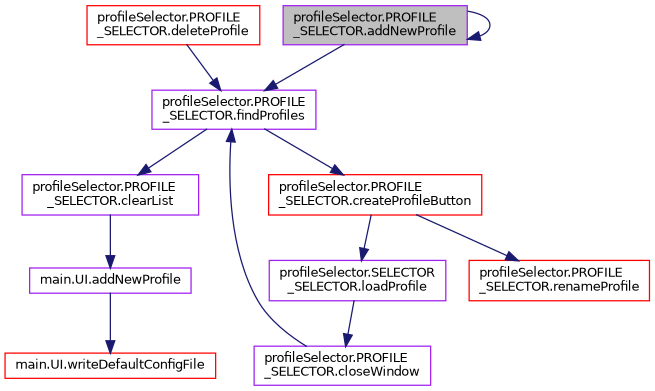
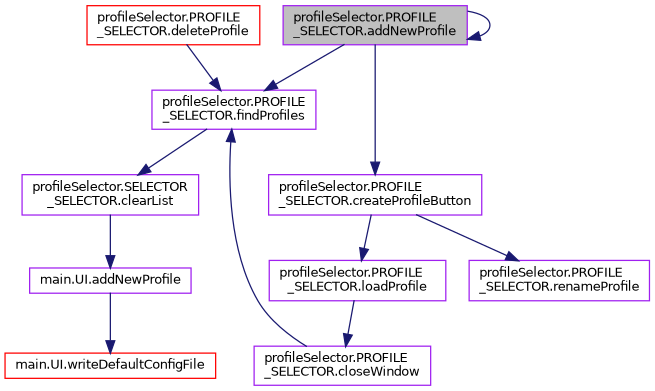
(298, 149) -> (375, 103)
(110, 195) -> (110, 195)
(375, 195) -> (375, 195)
(358, 281) -> (358, 281)
(559, 281) -> (559, 281)
